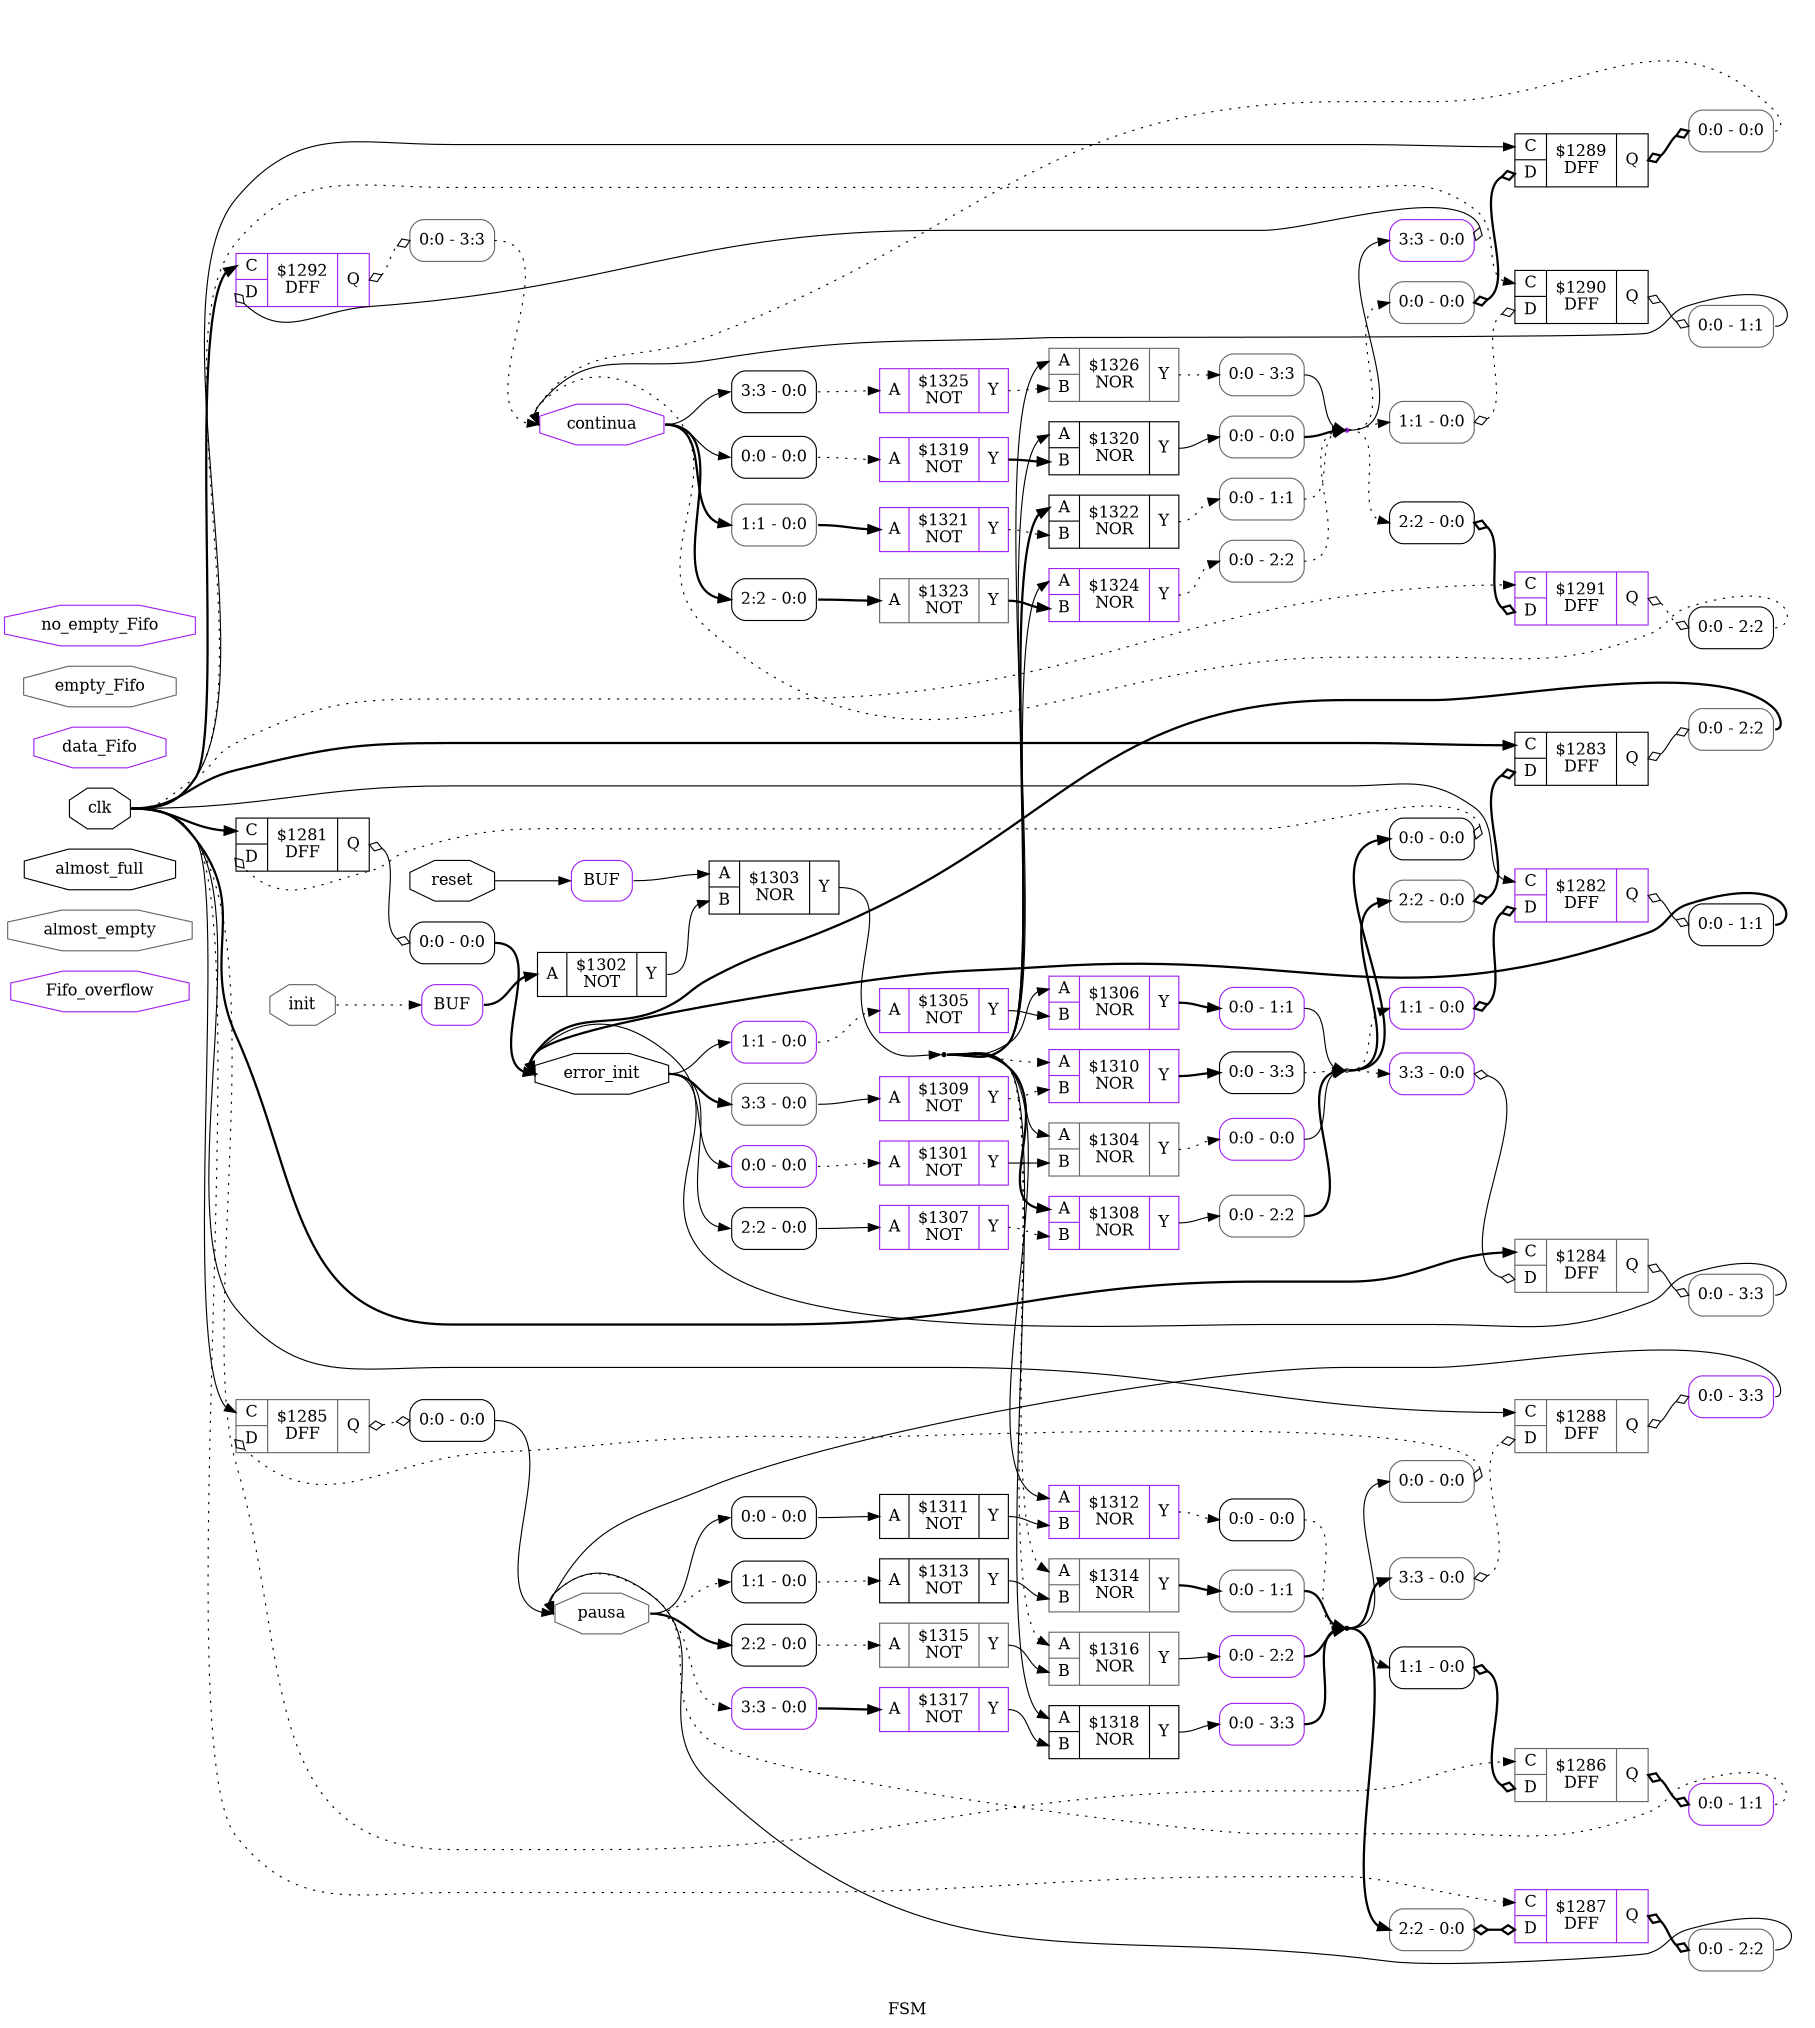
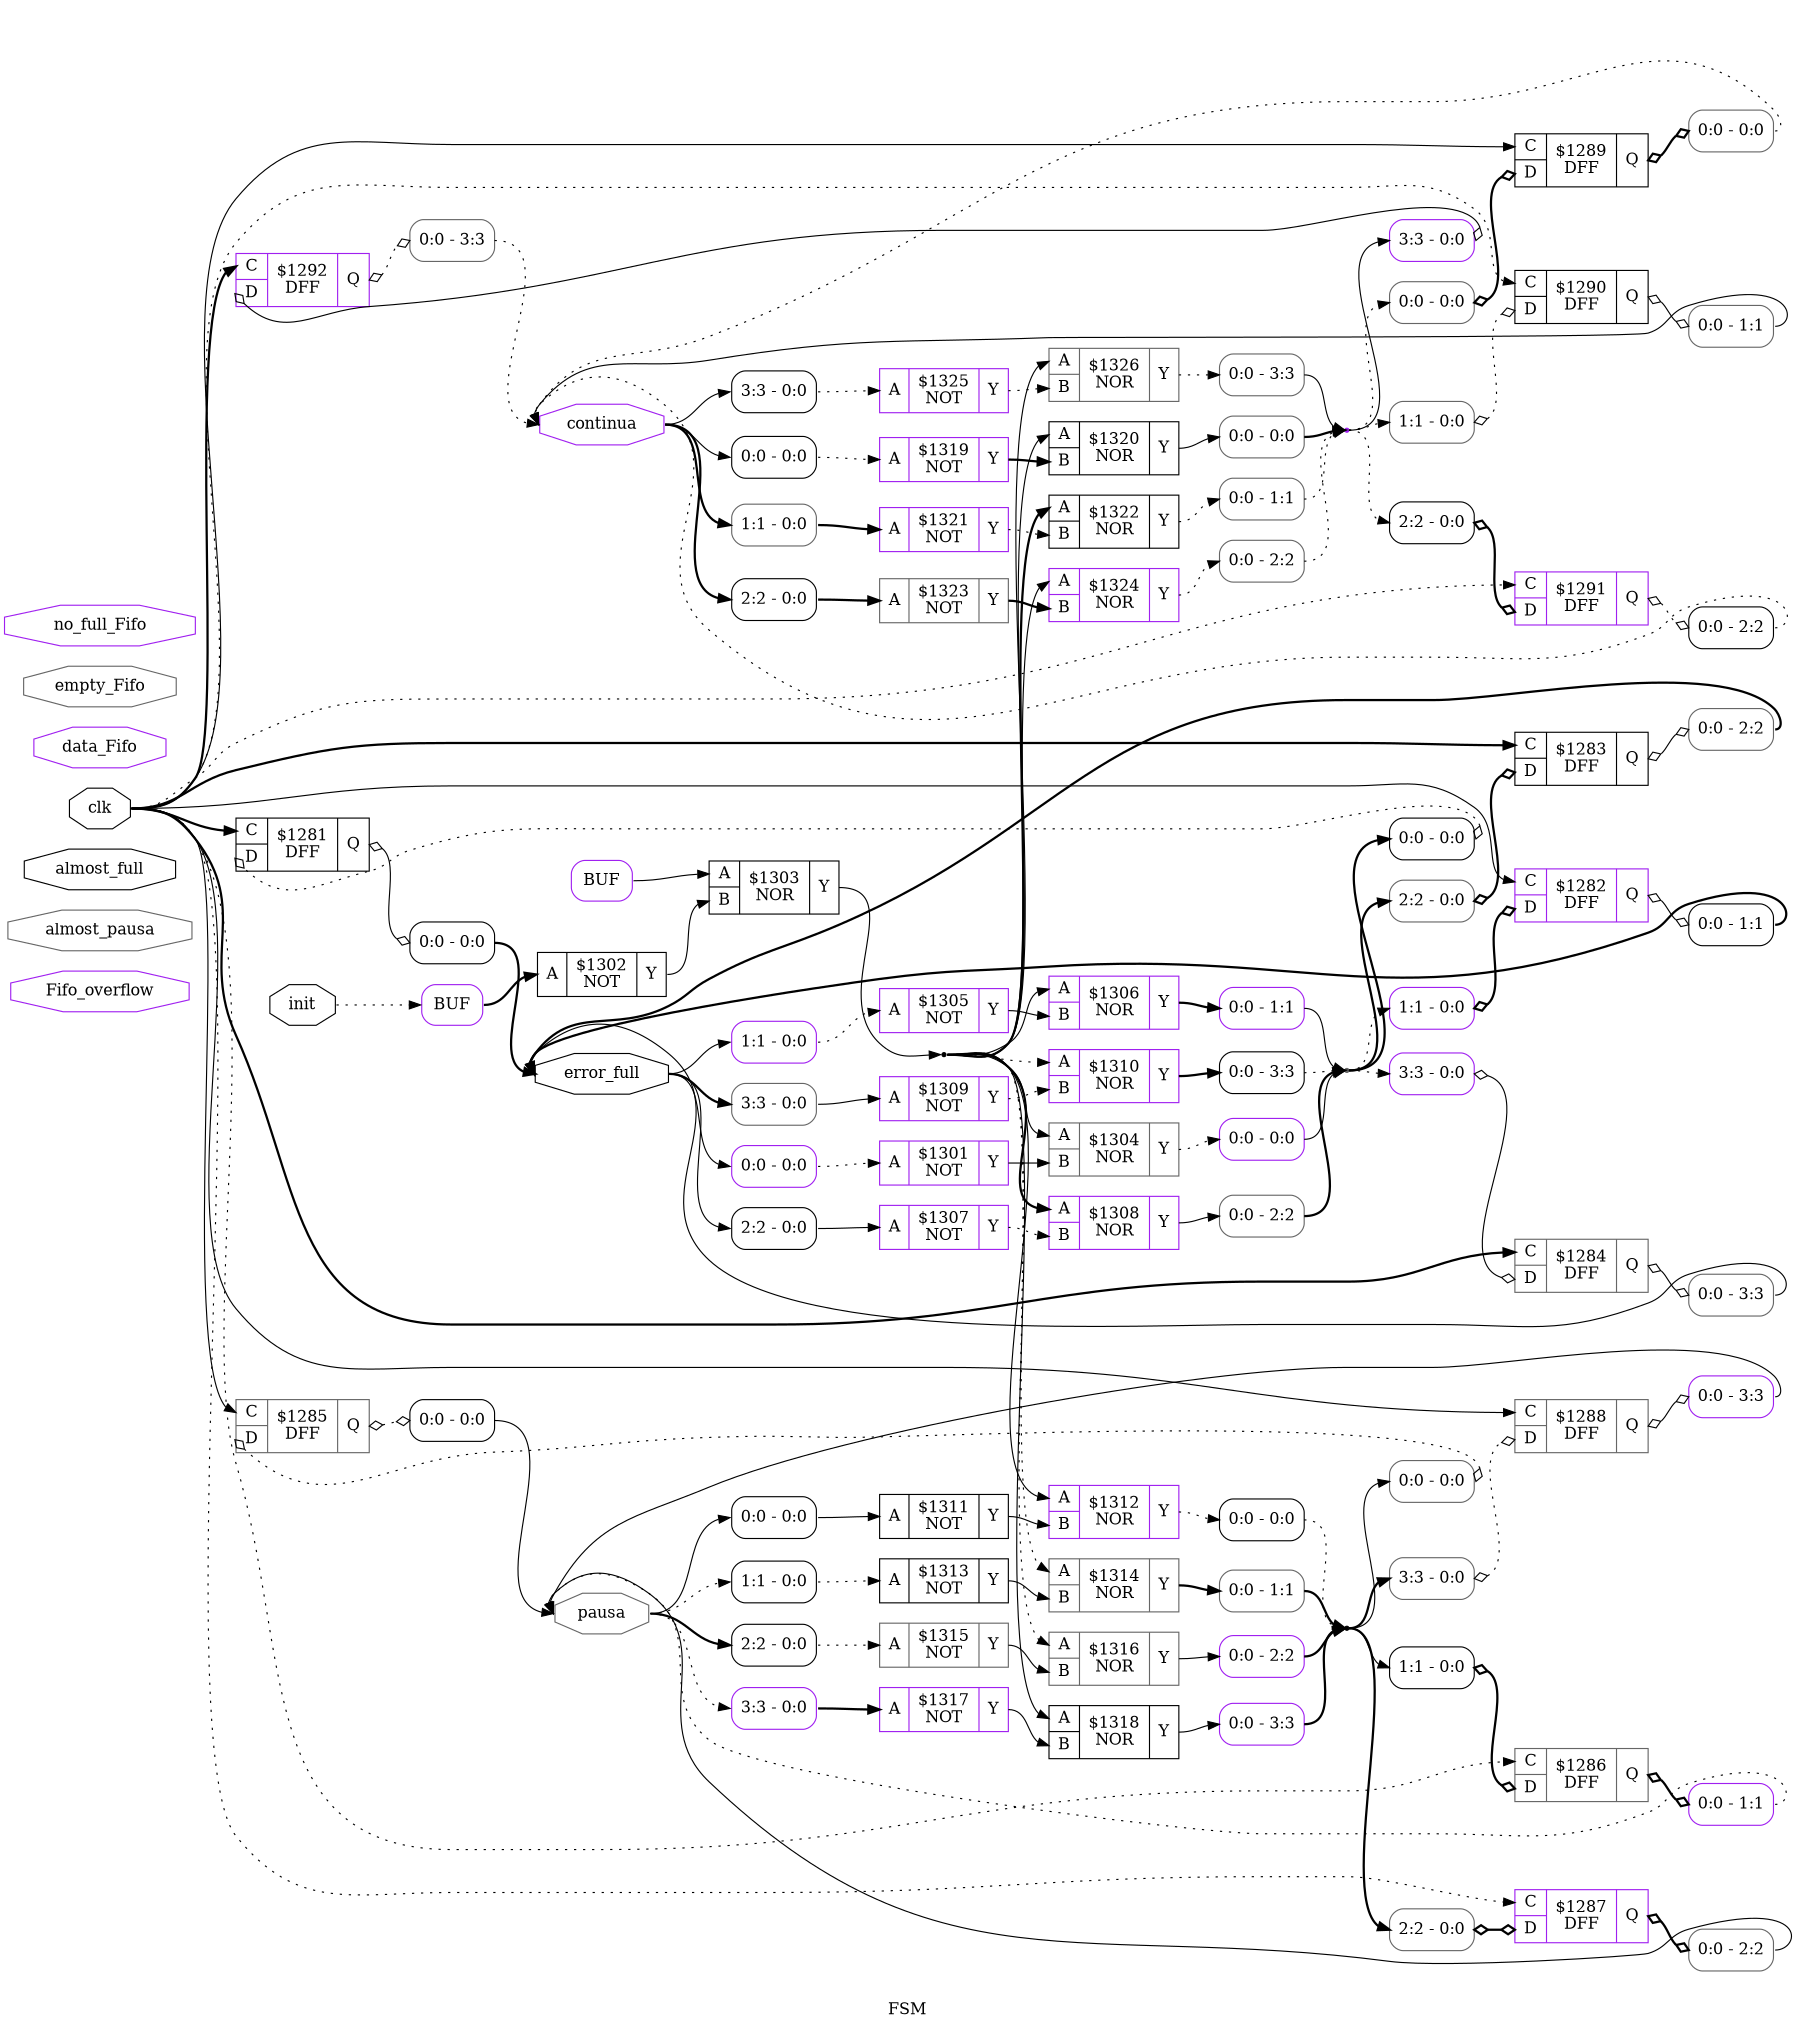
(100, 626) -> (100, 626)
(452, 881) -> none
(100, 930) -> (100, 930)
(303, 1005) -> (303, 1005)
(602, 1074) -> (602, 1074)
